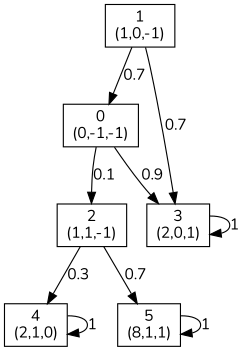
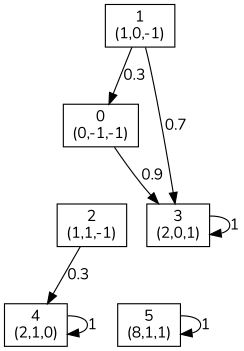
(134, 76) -> (134, 76)
(93, 169) -> none
(118, 270) -> none
